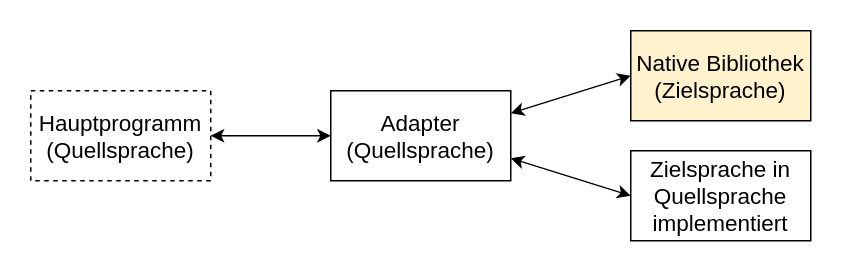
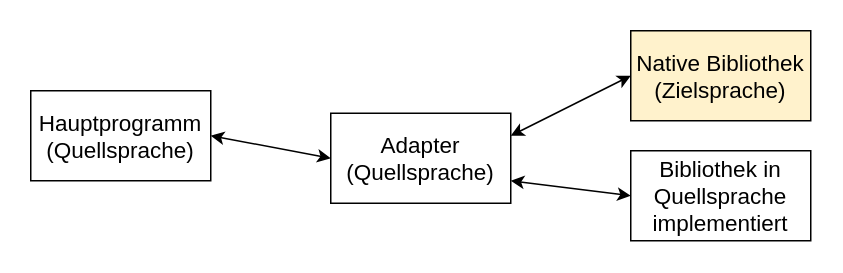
(121, 136) -> (121, 136)
(421, 136) -> (421, 158)
(721, 196) -> (721, 196)
